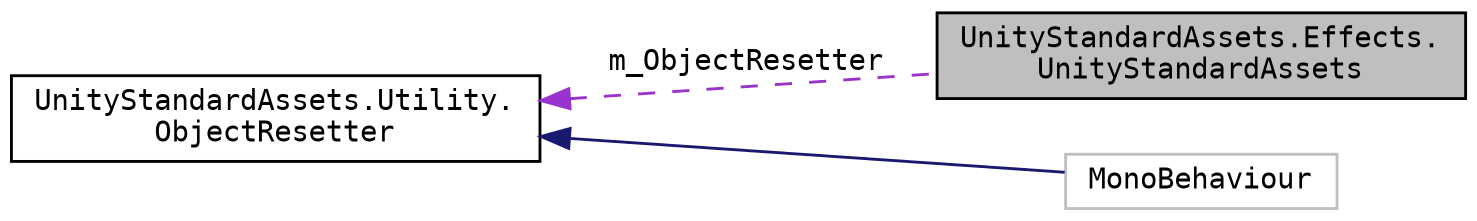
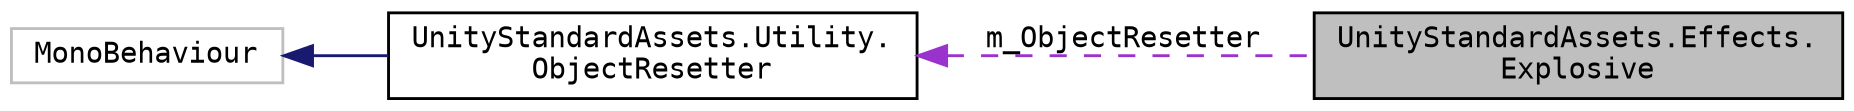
(1201, 56) -> (1578, 56)
(818, 155) -> (351, 56)
